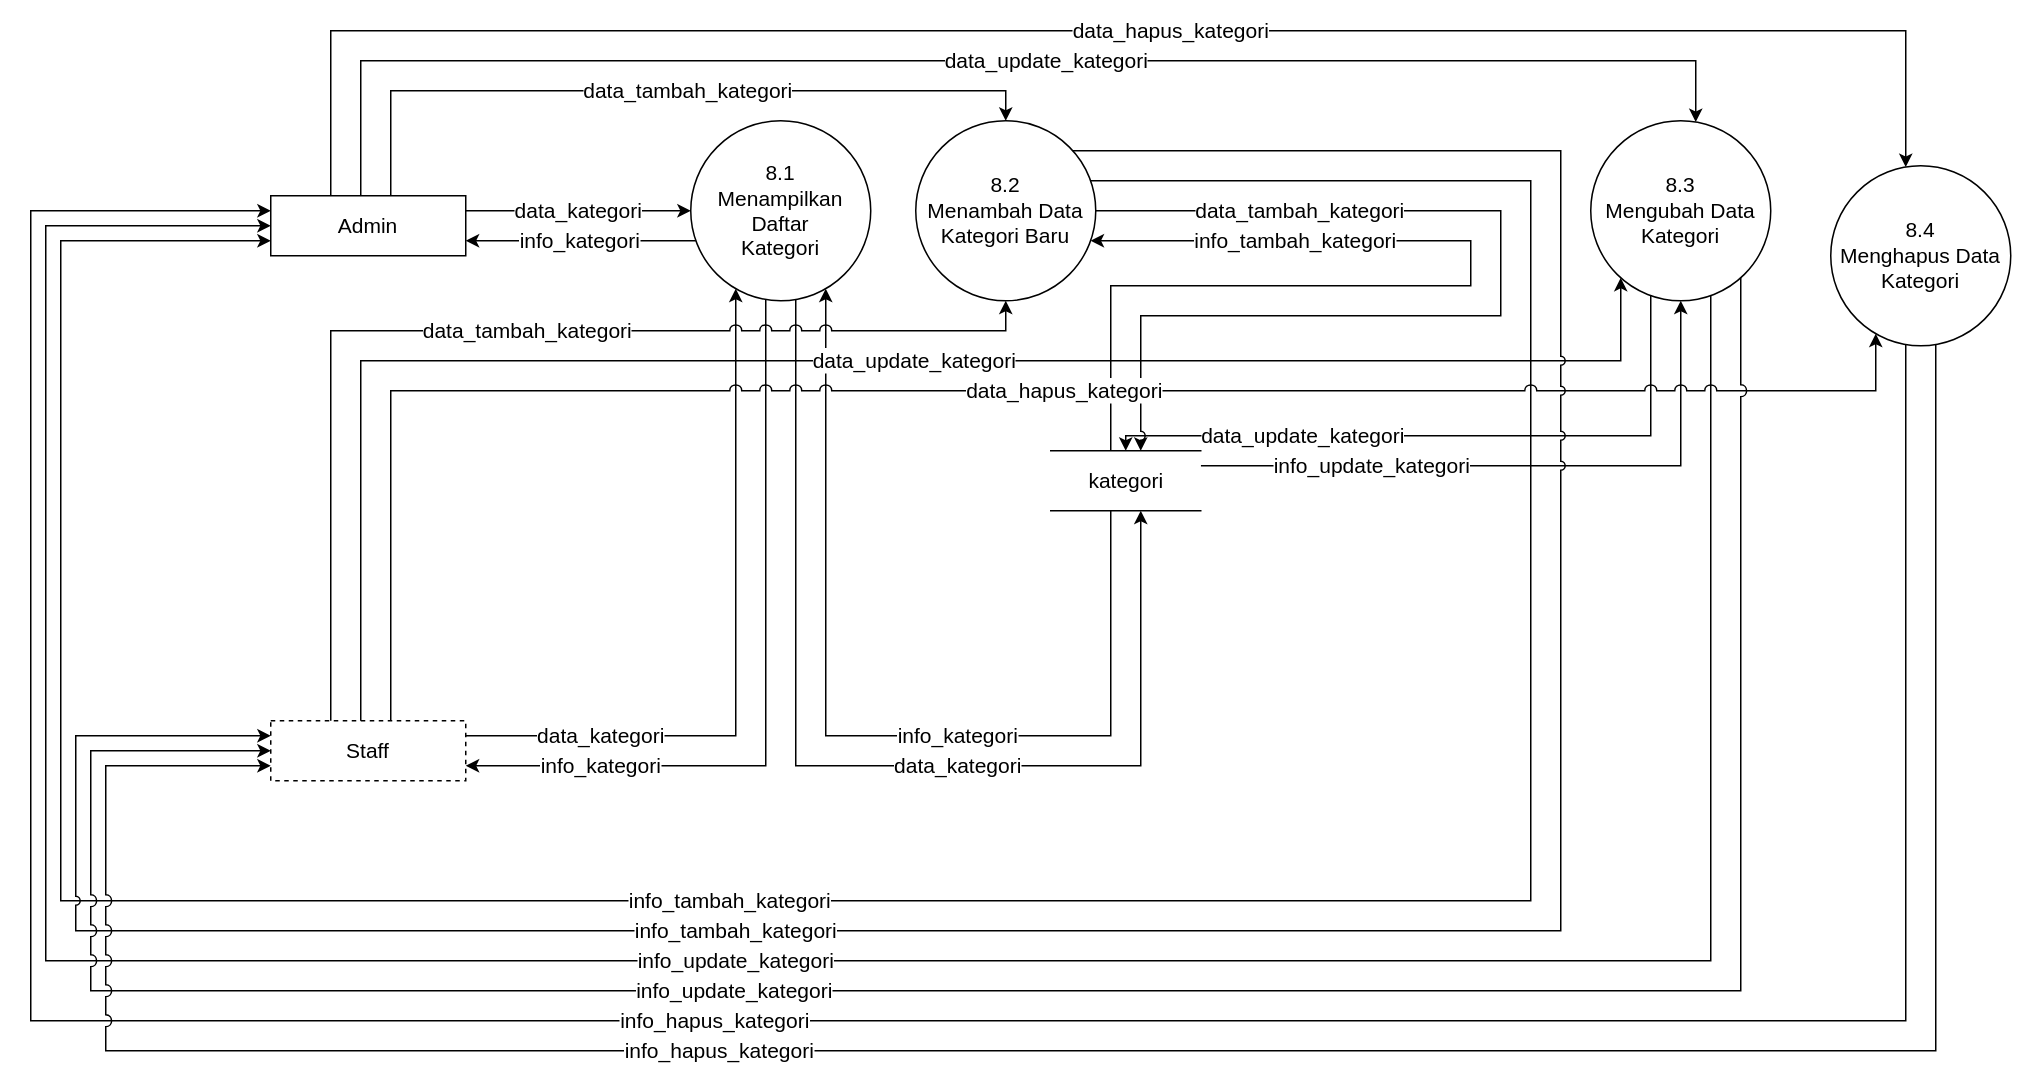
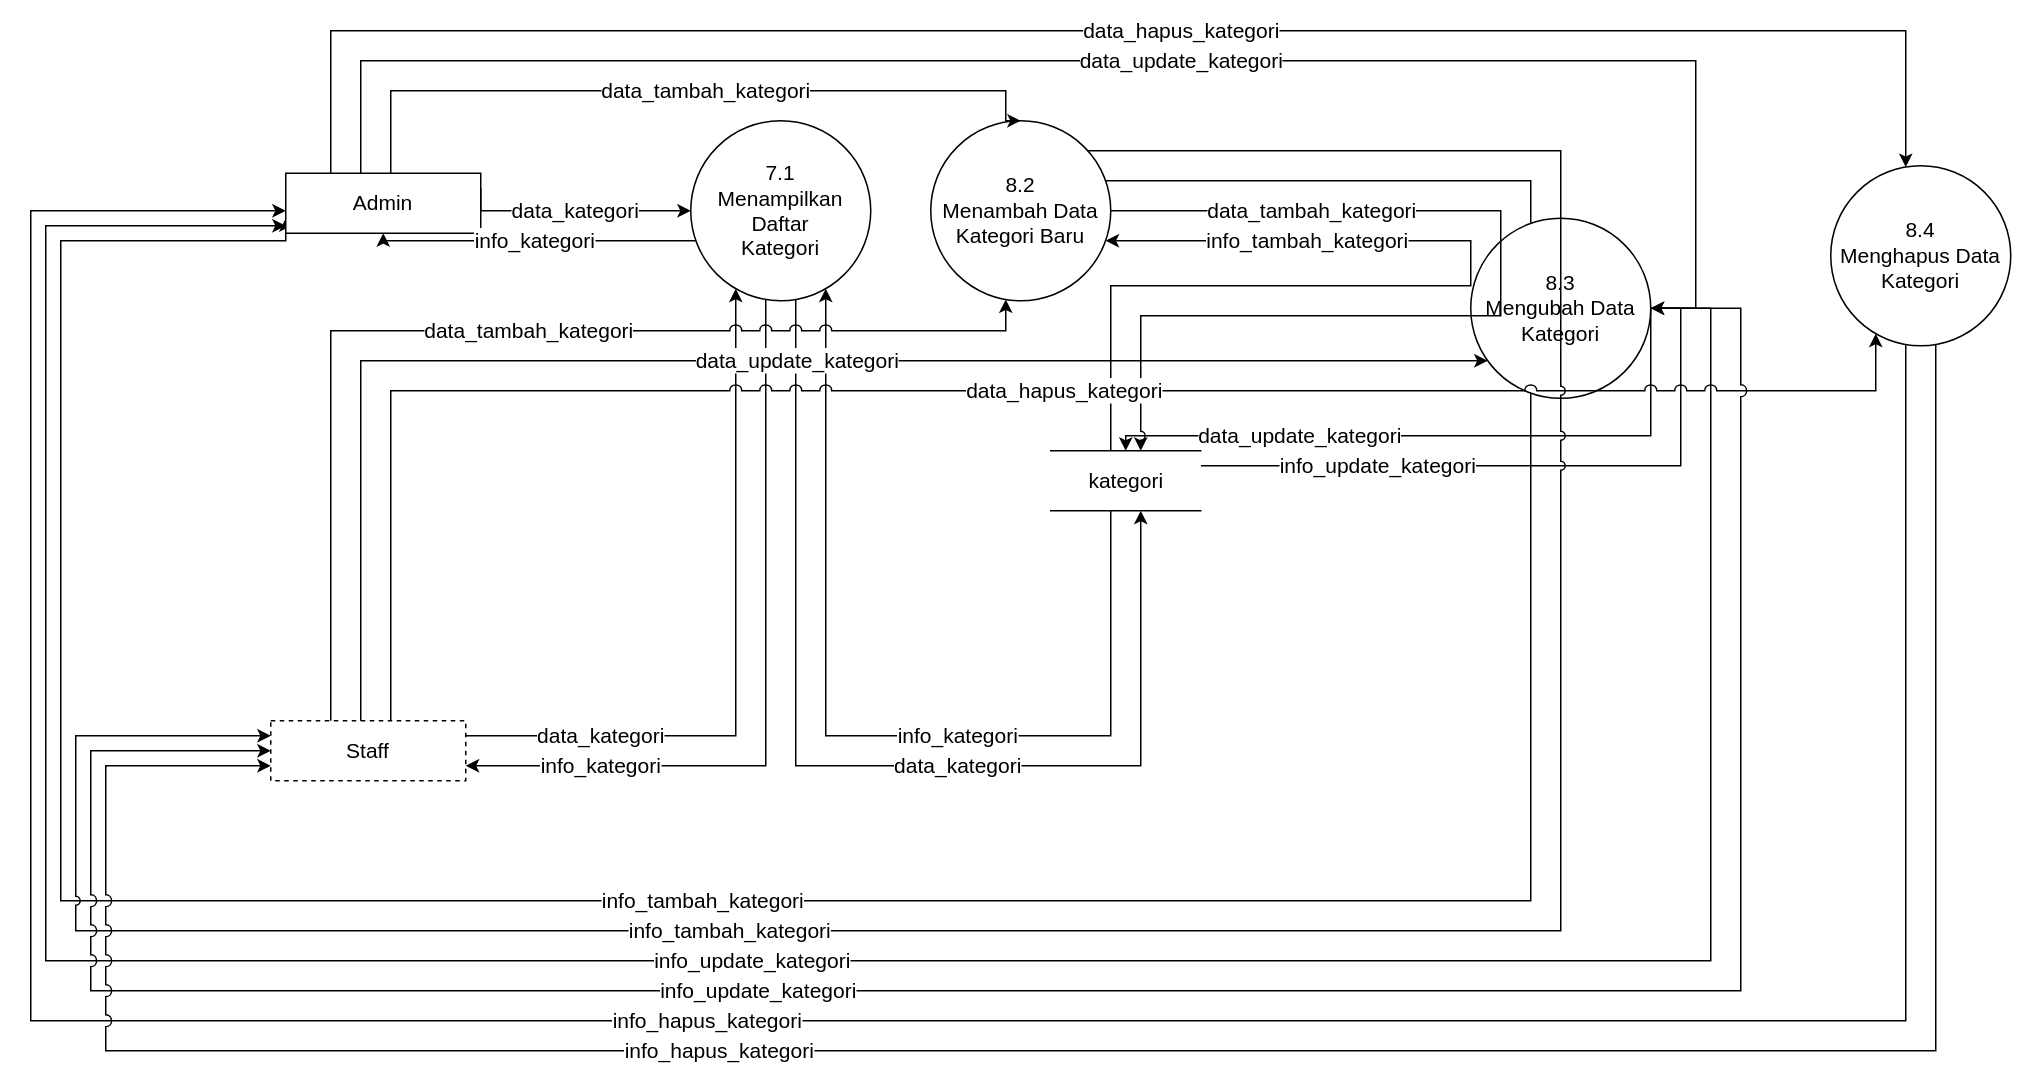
(781, 211) -> (781, 211)
(1006, 211) -> (1021, 211)
(1681, 211) -> (1561, 308)
(368, 226) -> (383, 203)
